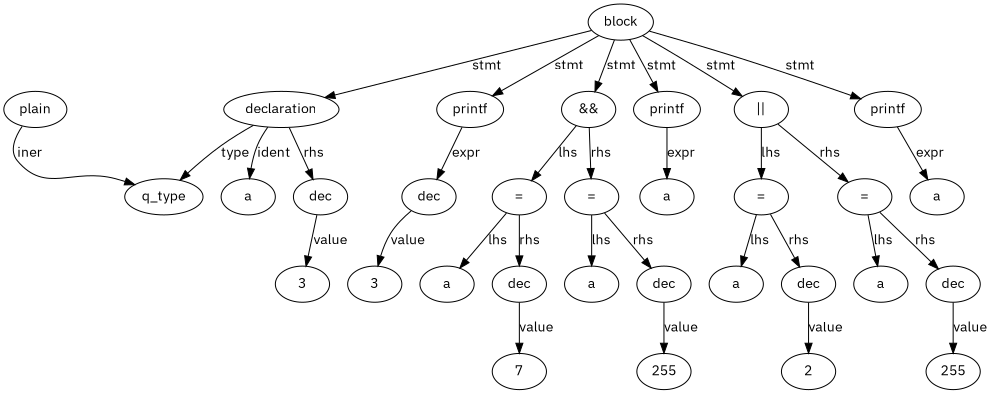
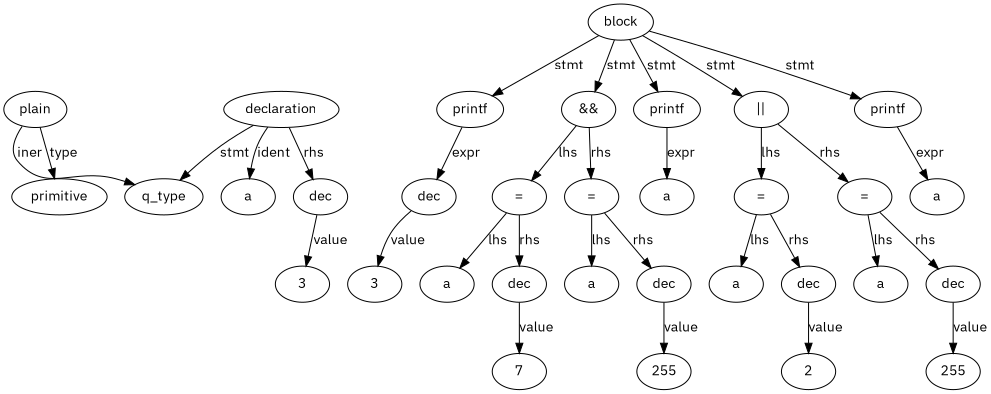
(463, 63) -> none
(235, 153) -> (235, 153)
none -> (59, 197)
